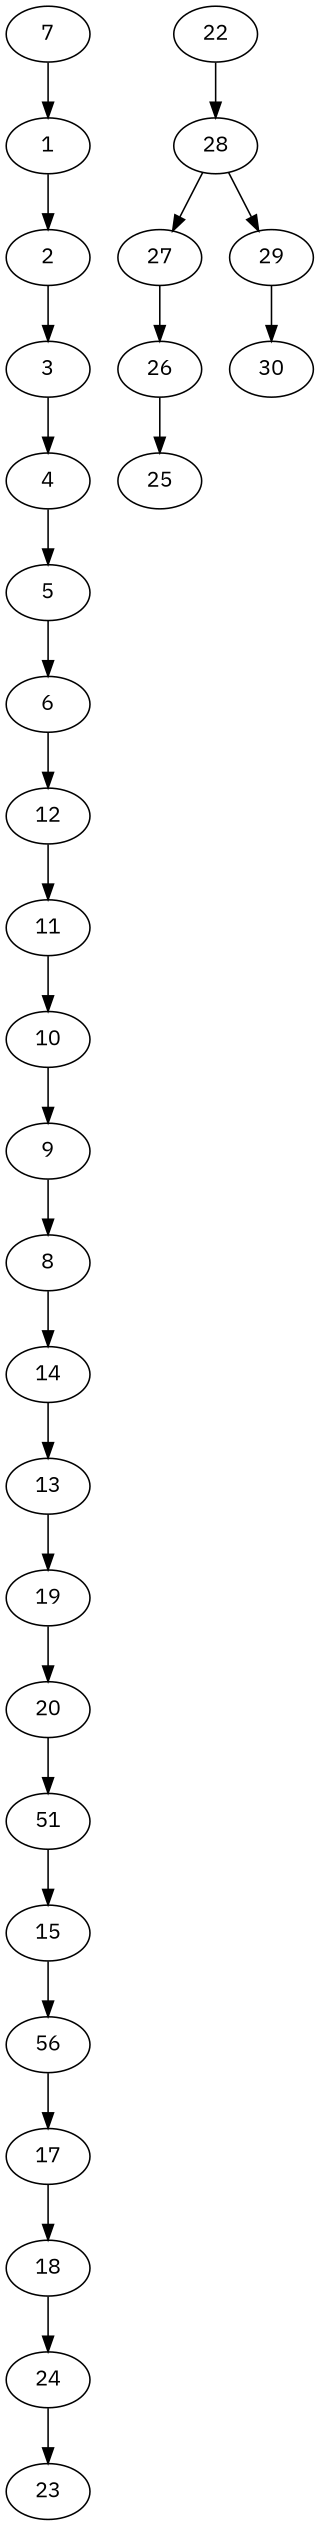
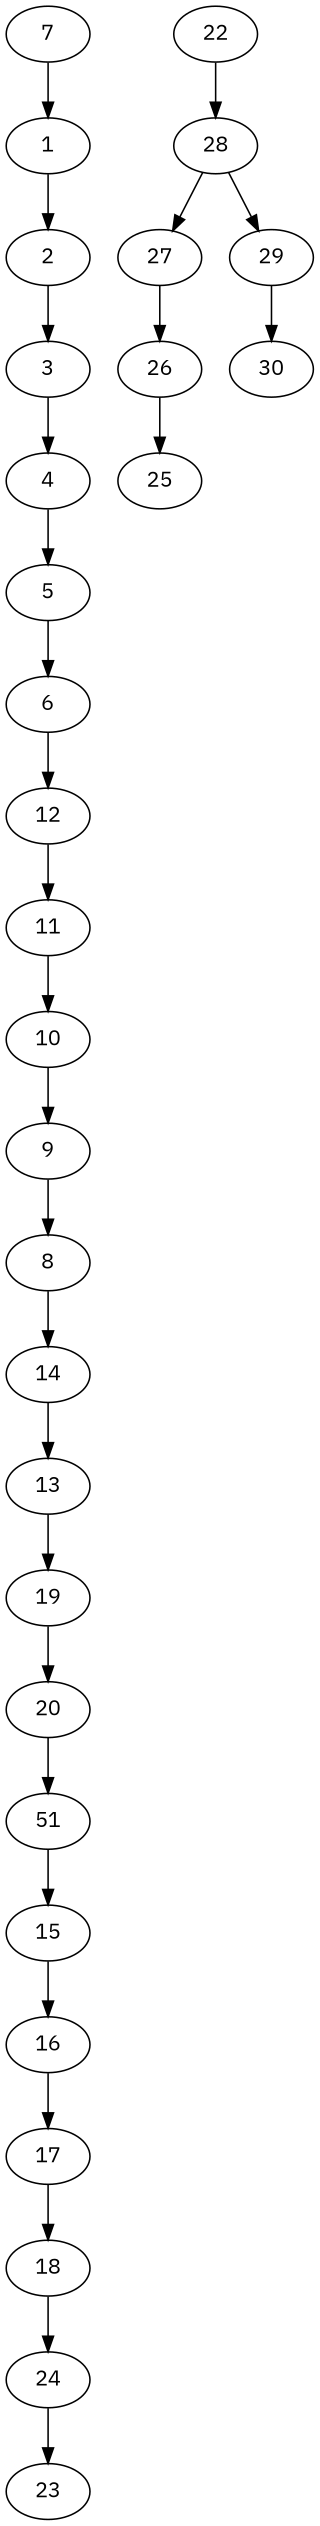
(48, 2045) -> (48, 2045)
